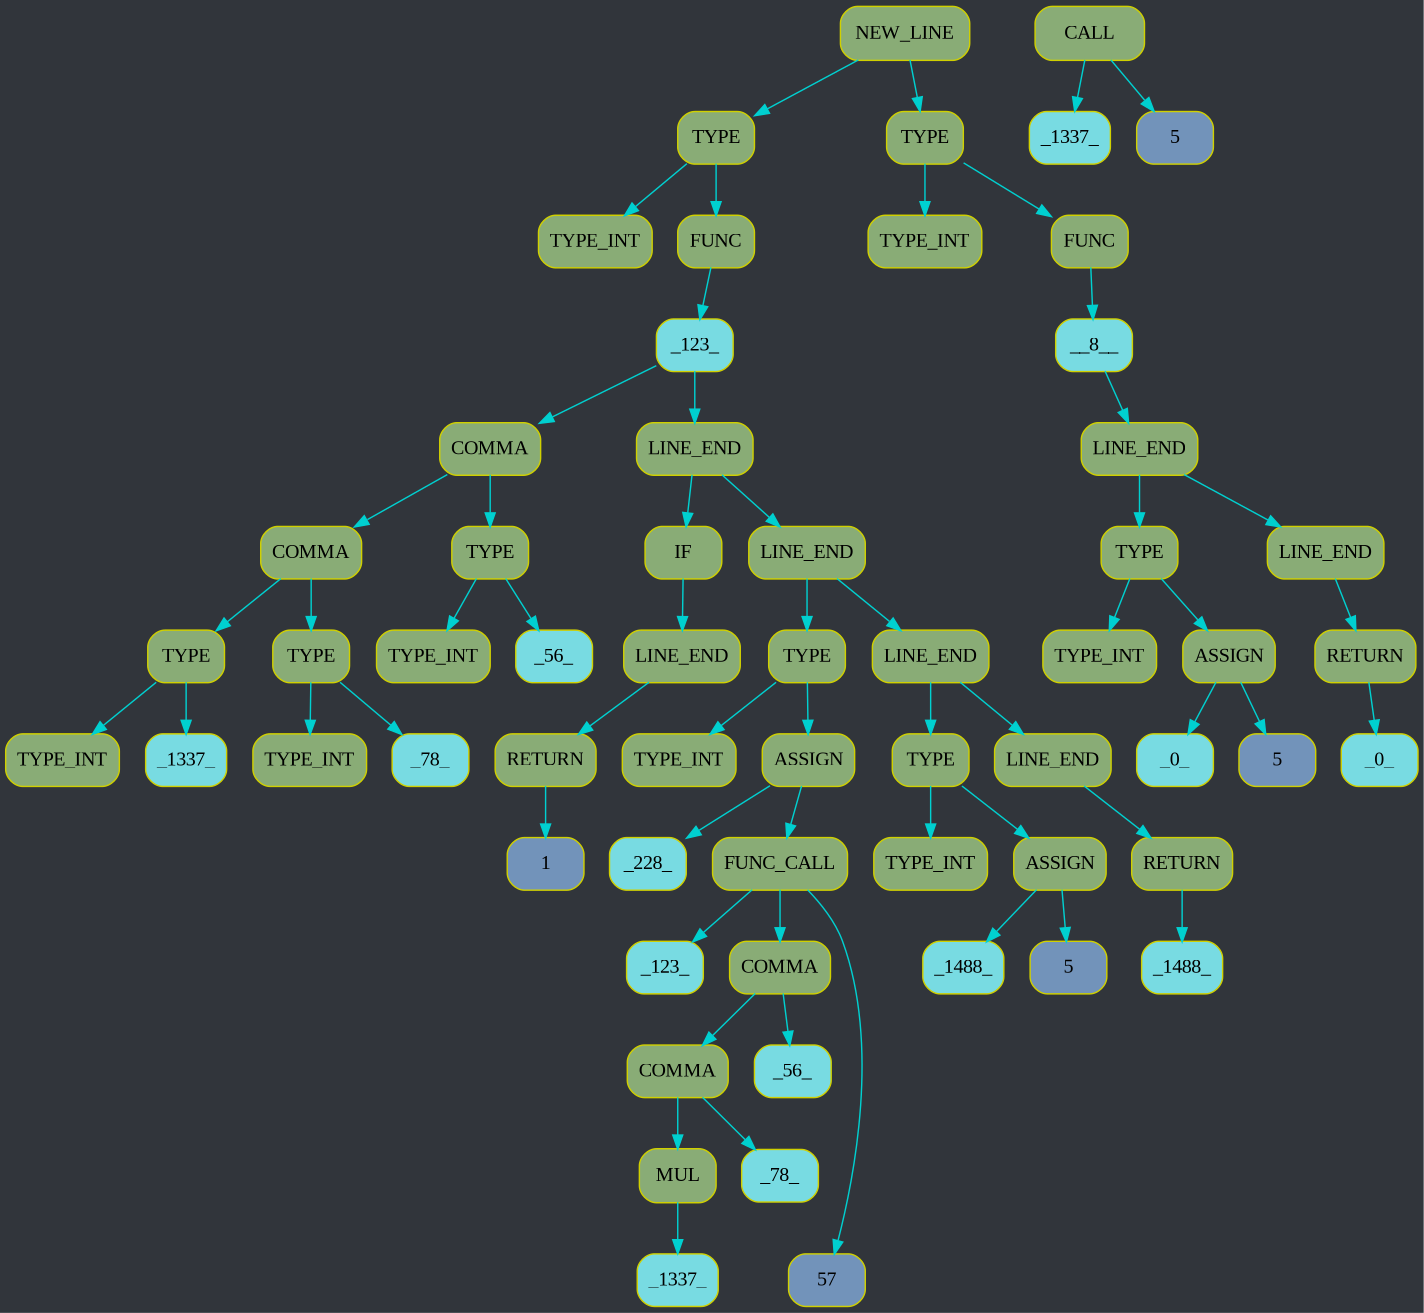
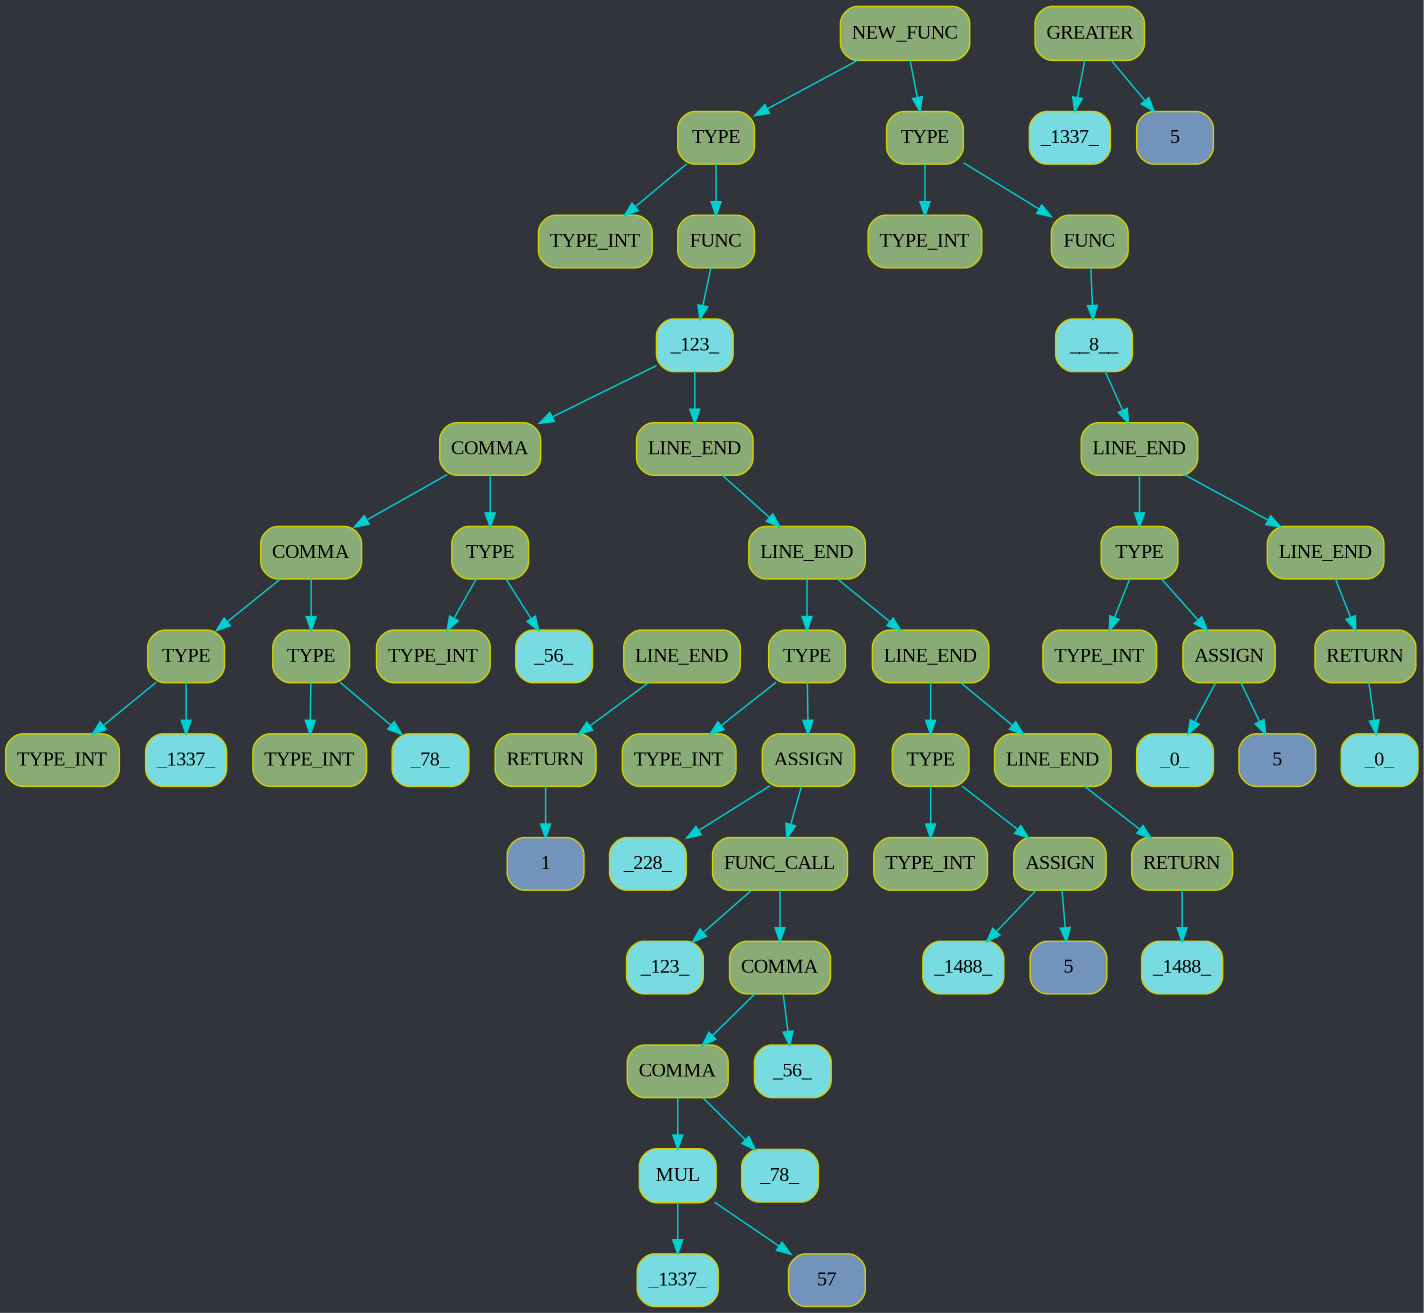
(905, 33) -> (905, 33)
(1090, 33) -> (1090, 33)
(683, 553) -> none
(862, 1060) -> (747, 1224)
(678, 1176) -> (678, 1176)
